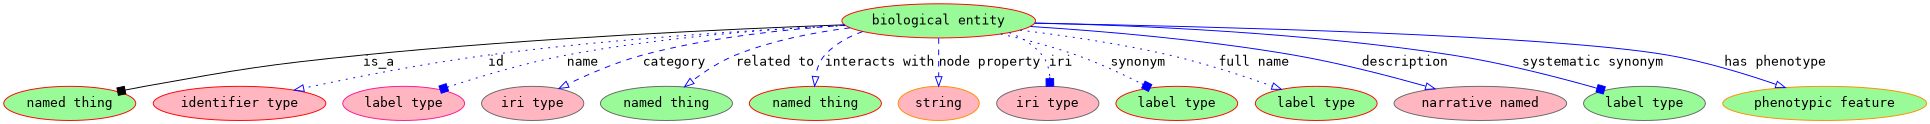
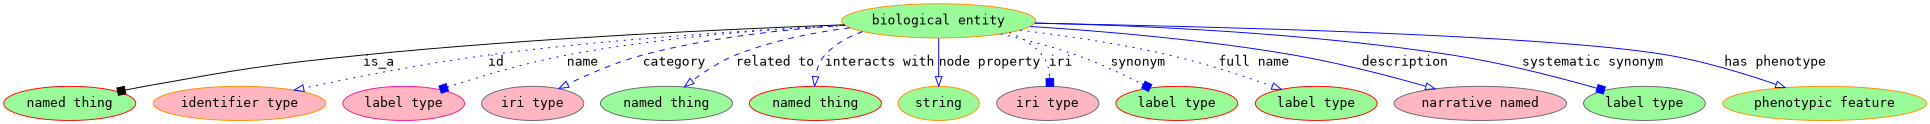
(939, 21) -> (939, 21)
(939, 57) -> (939, 57)
(240, 103) -> (240, 103)
(939, 103) -> (939, 103)
